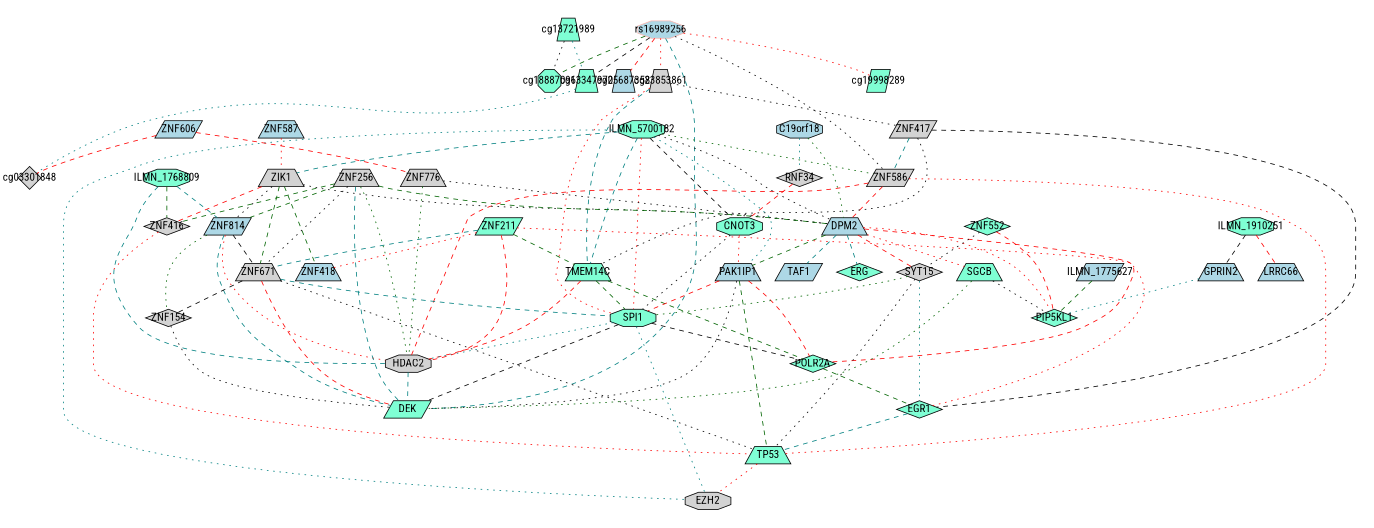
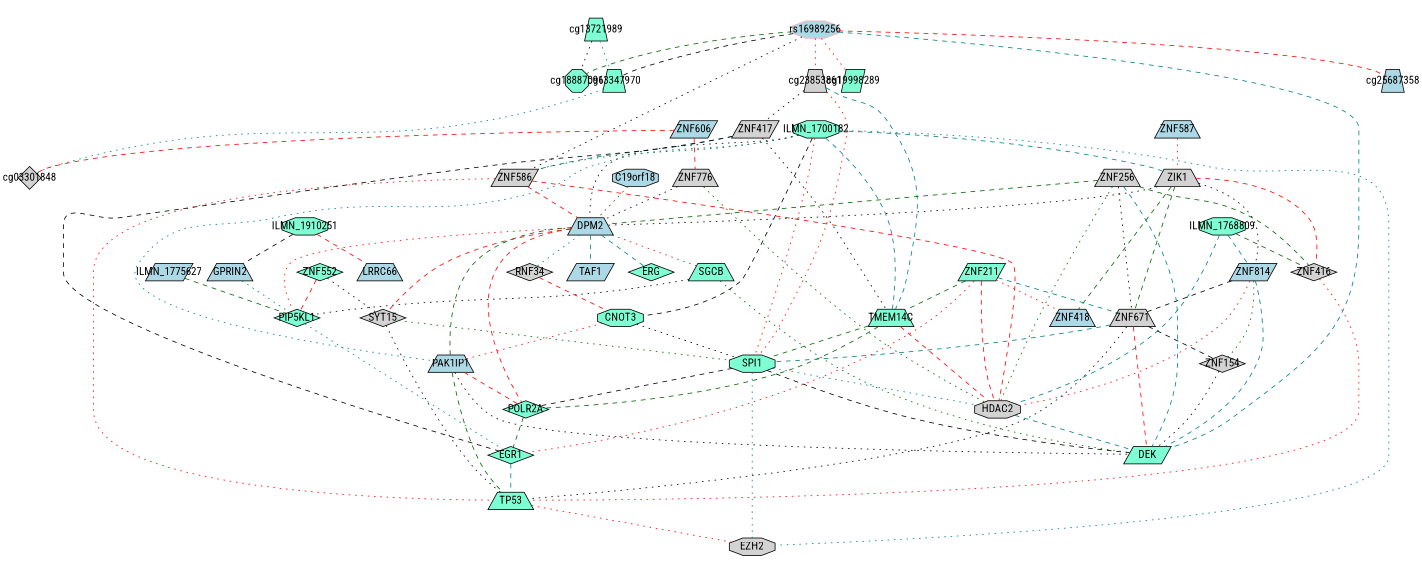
(642, 129) -> (816, 129)
(800, 154) -> (558, 251)
(296, 201) -> none
(676, 299) -> none
(919, 341) -> (404, 387)
